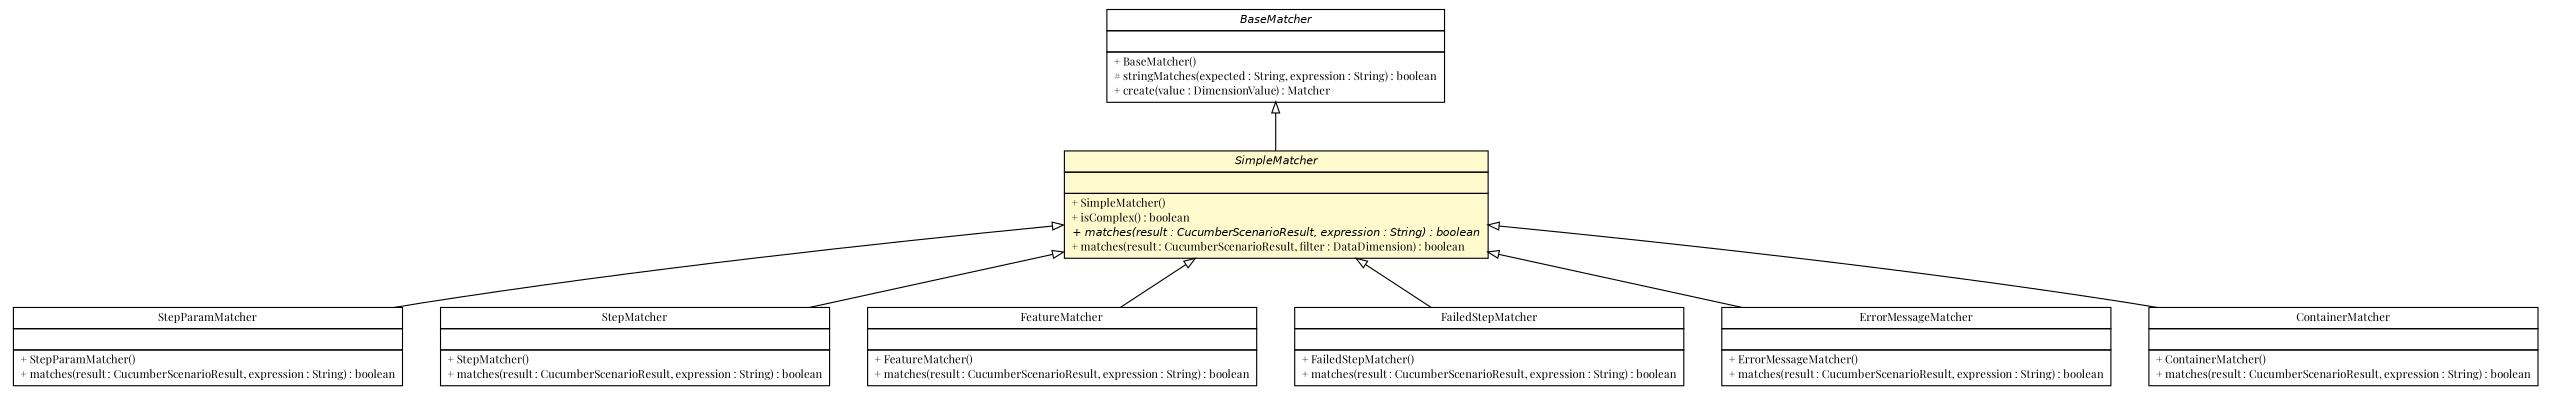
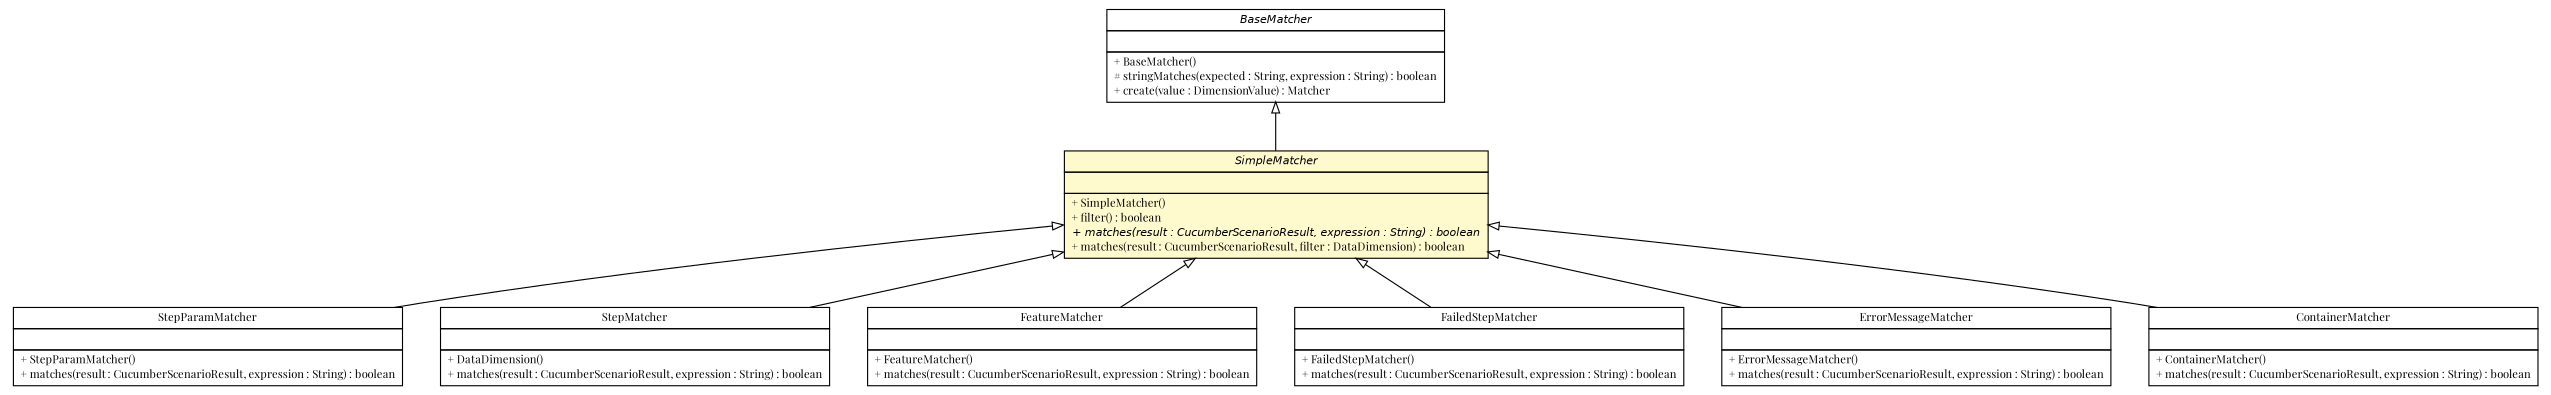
(1131, 218) -> (1116, 218)
(489, 360) -> (496, 360)
